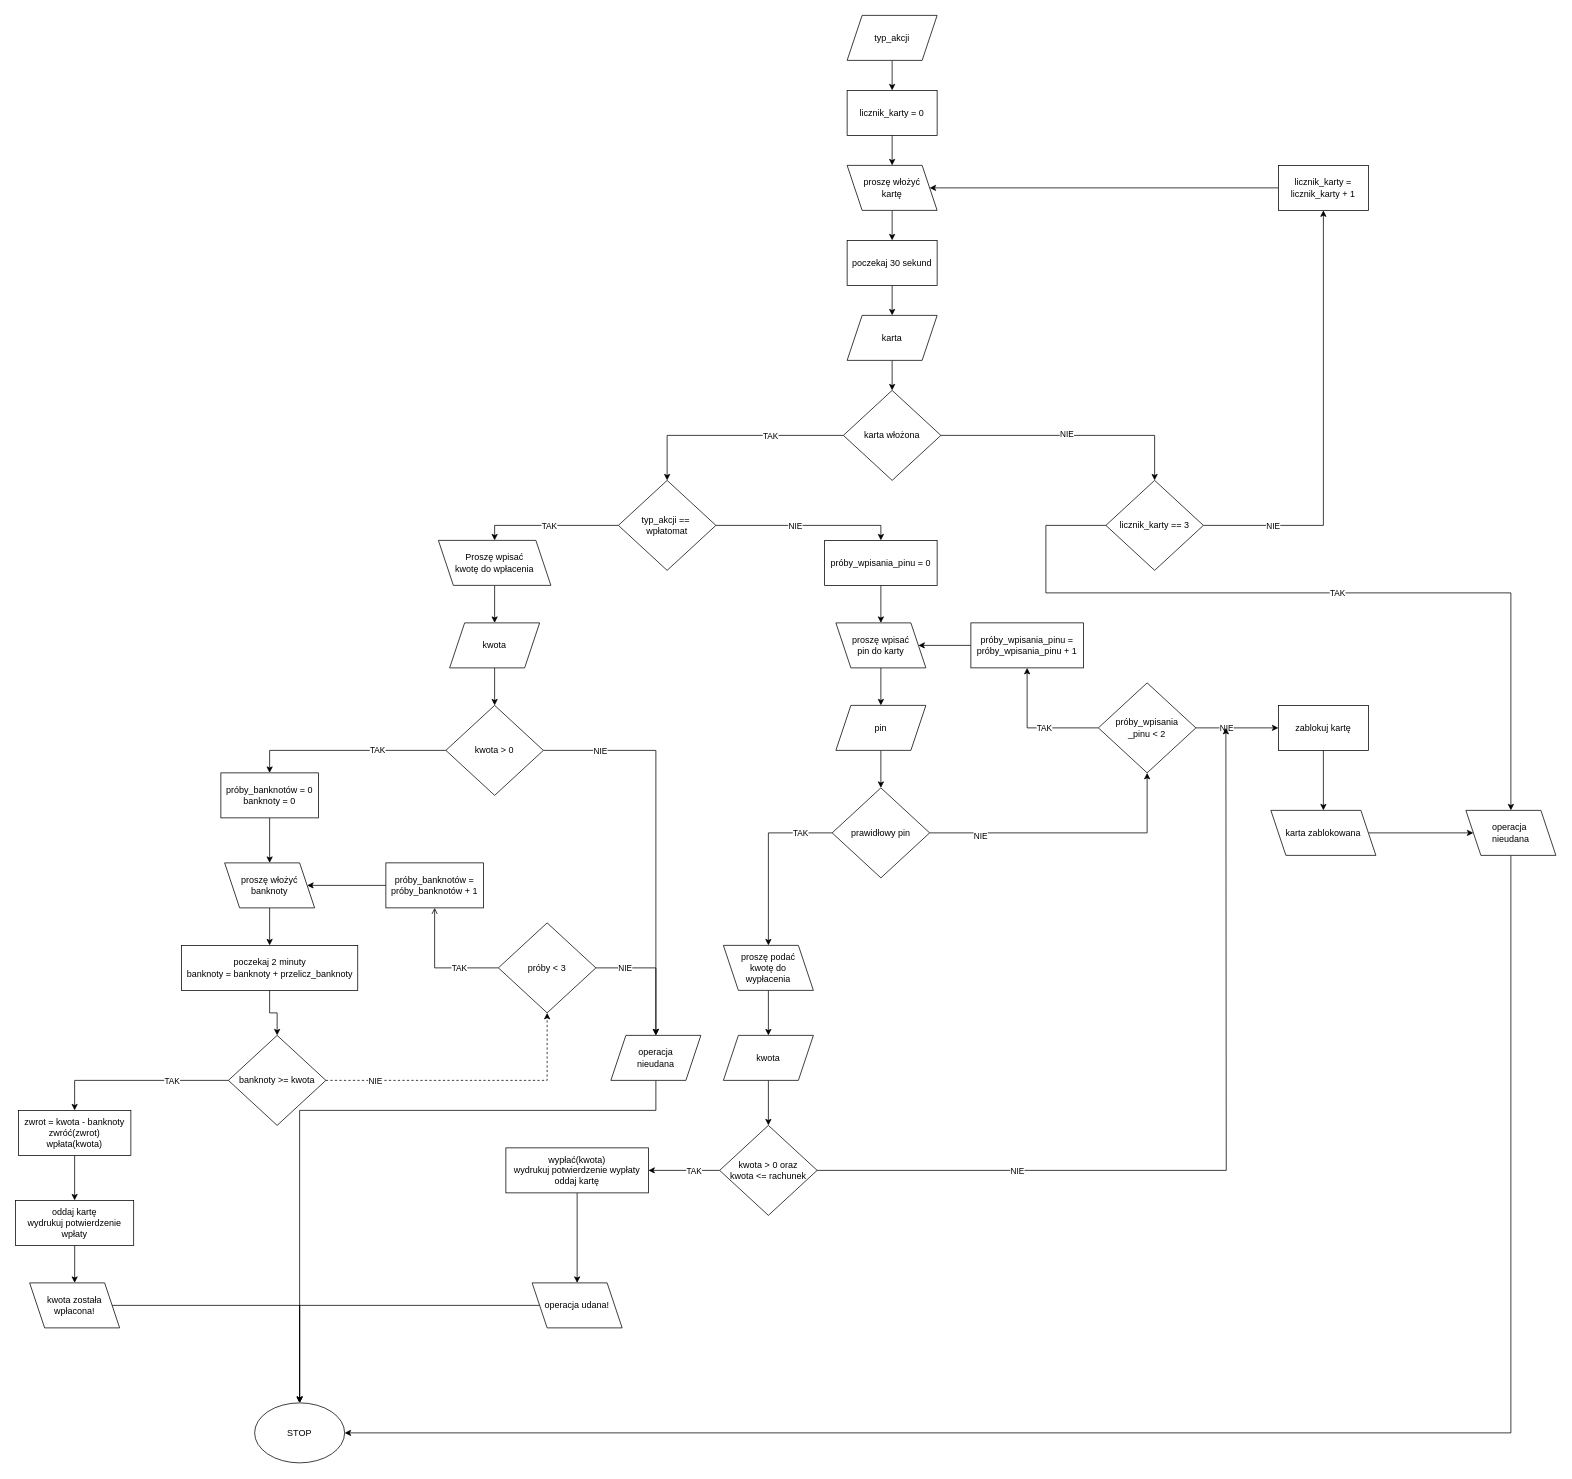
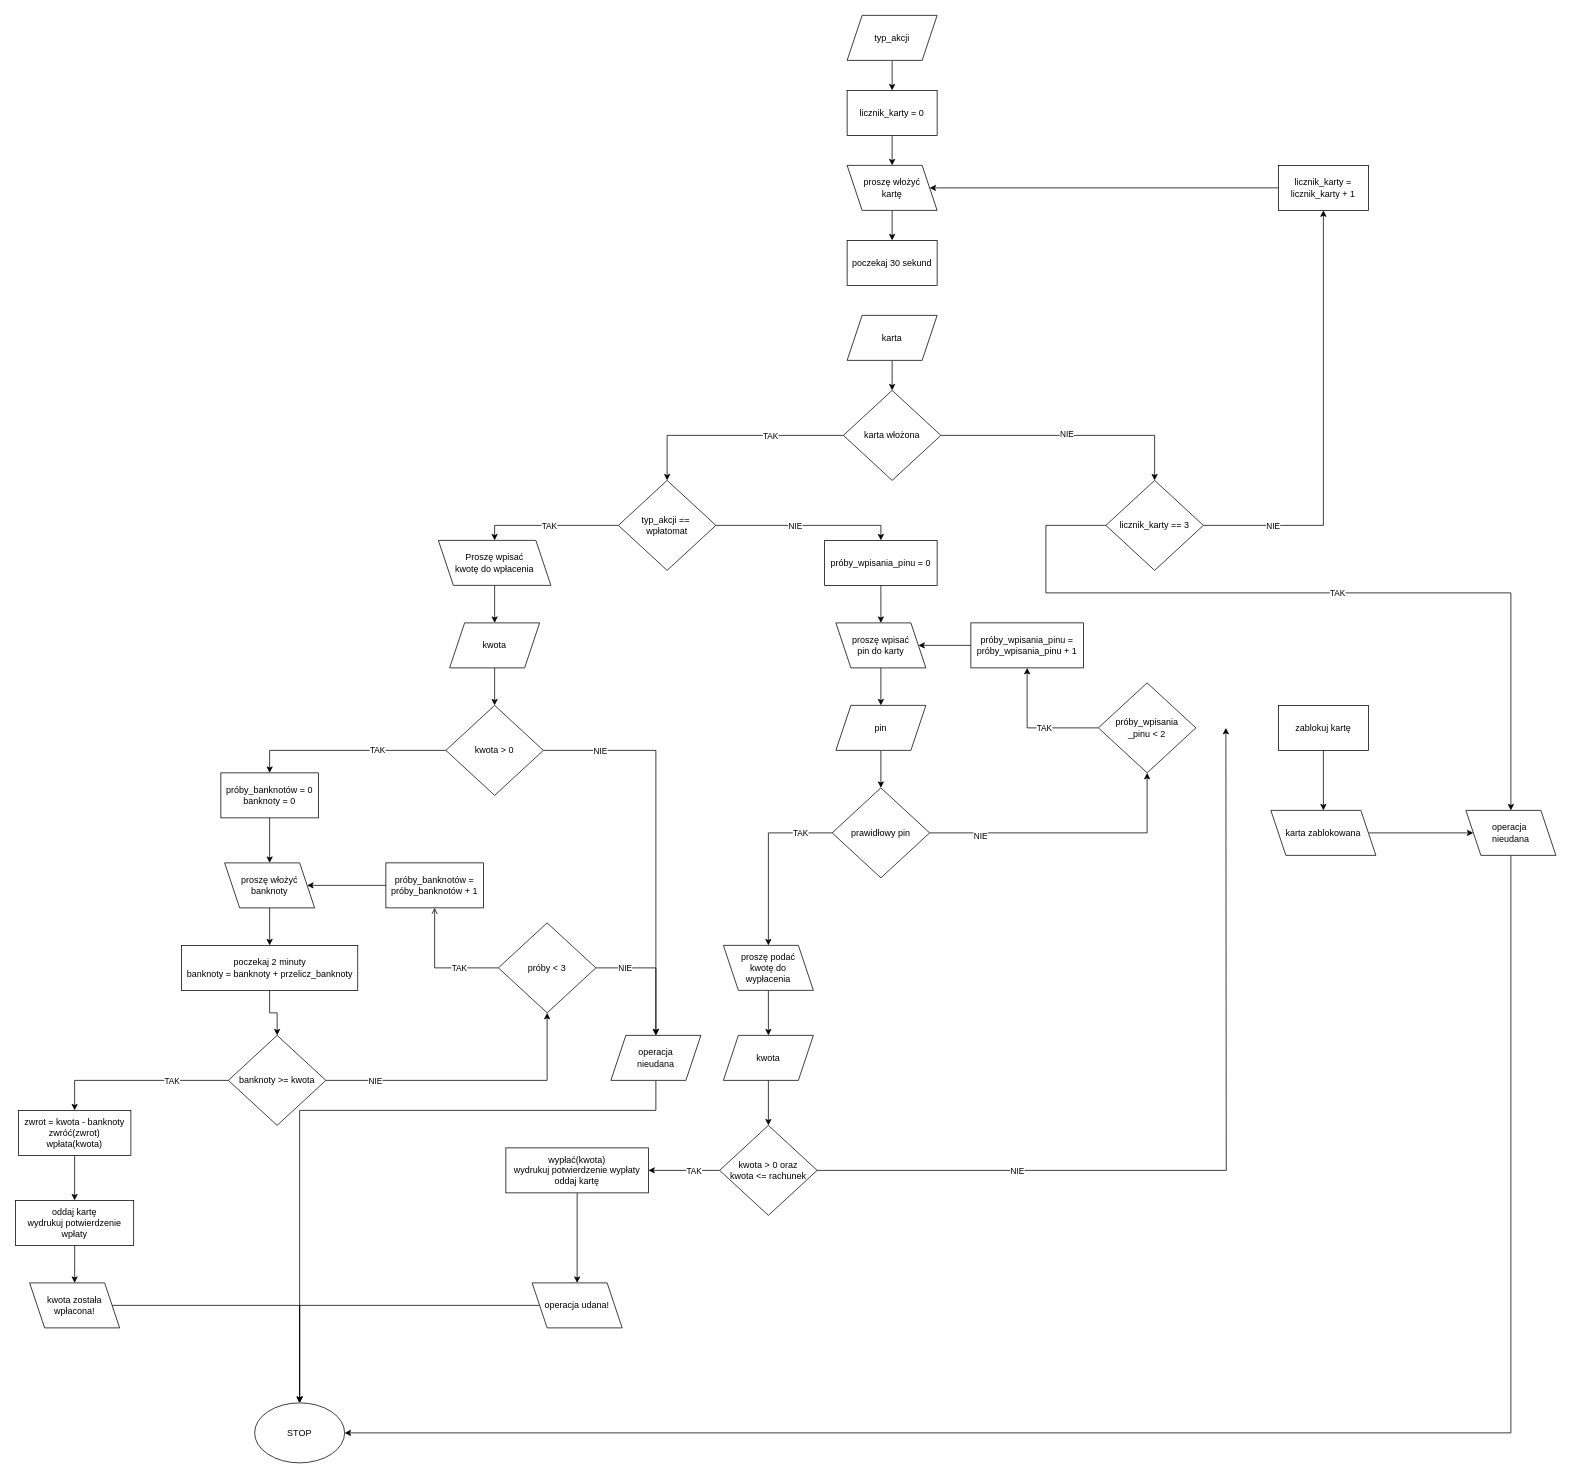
(892, 309) -> none
(1226, 728) -> none
(495, 1080) -> (495, 1080)
